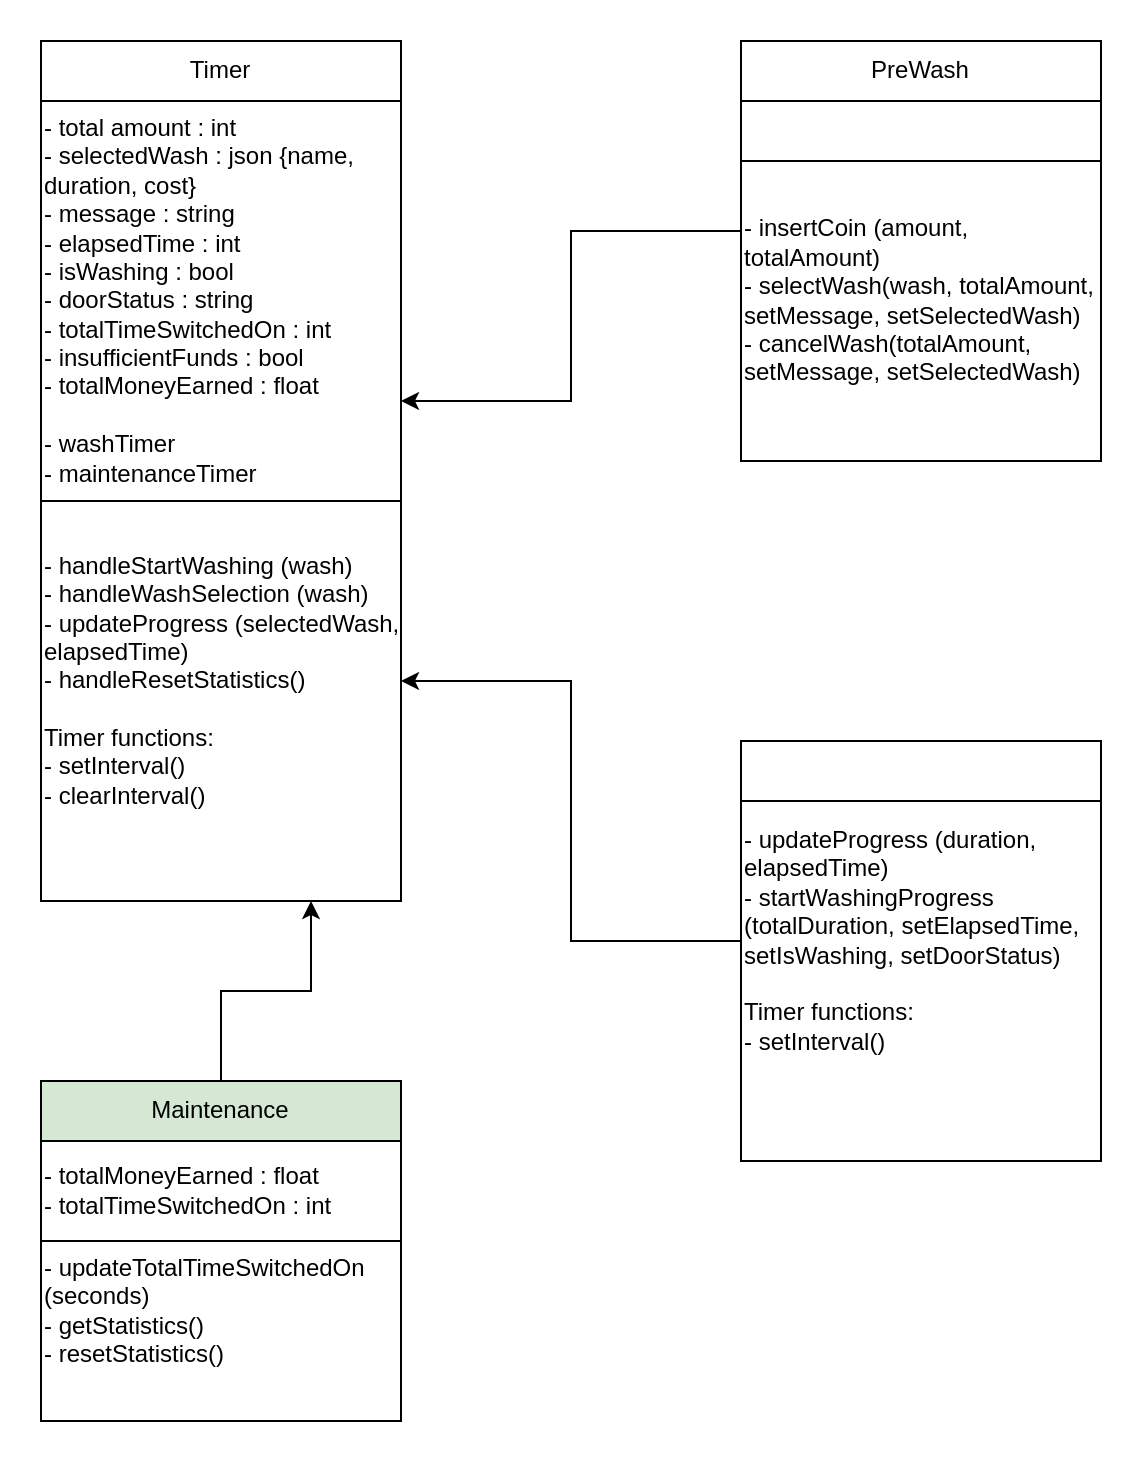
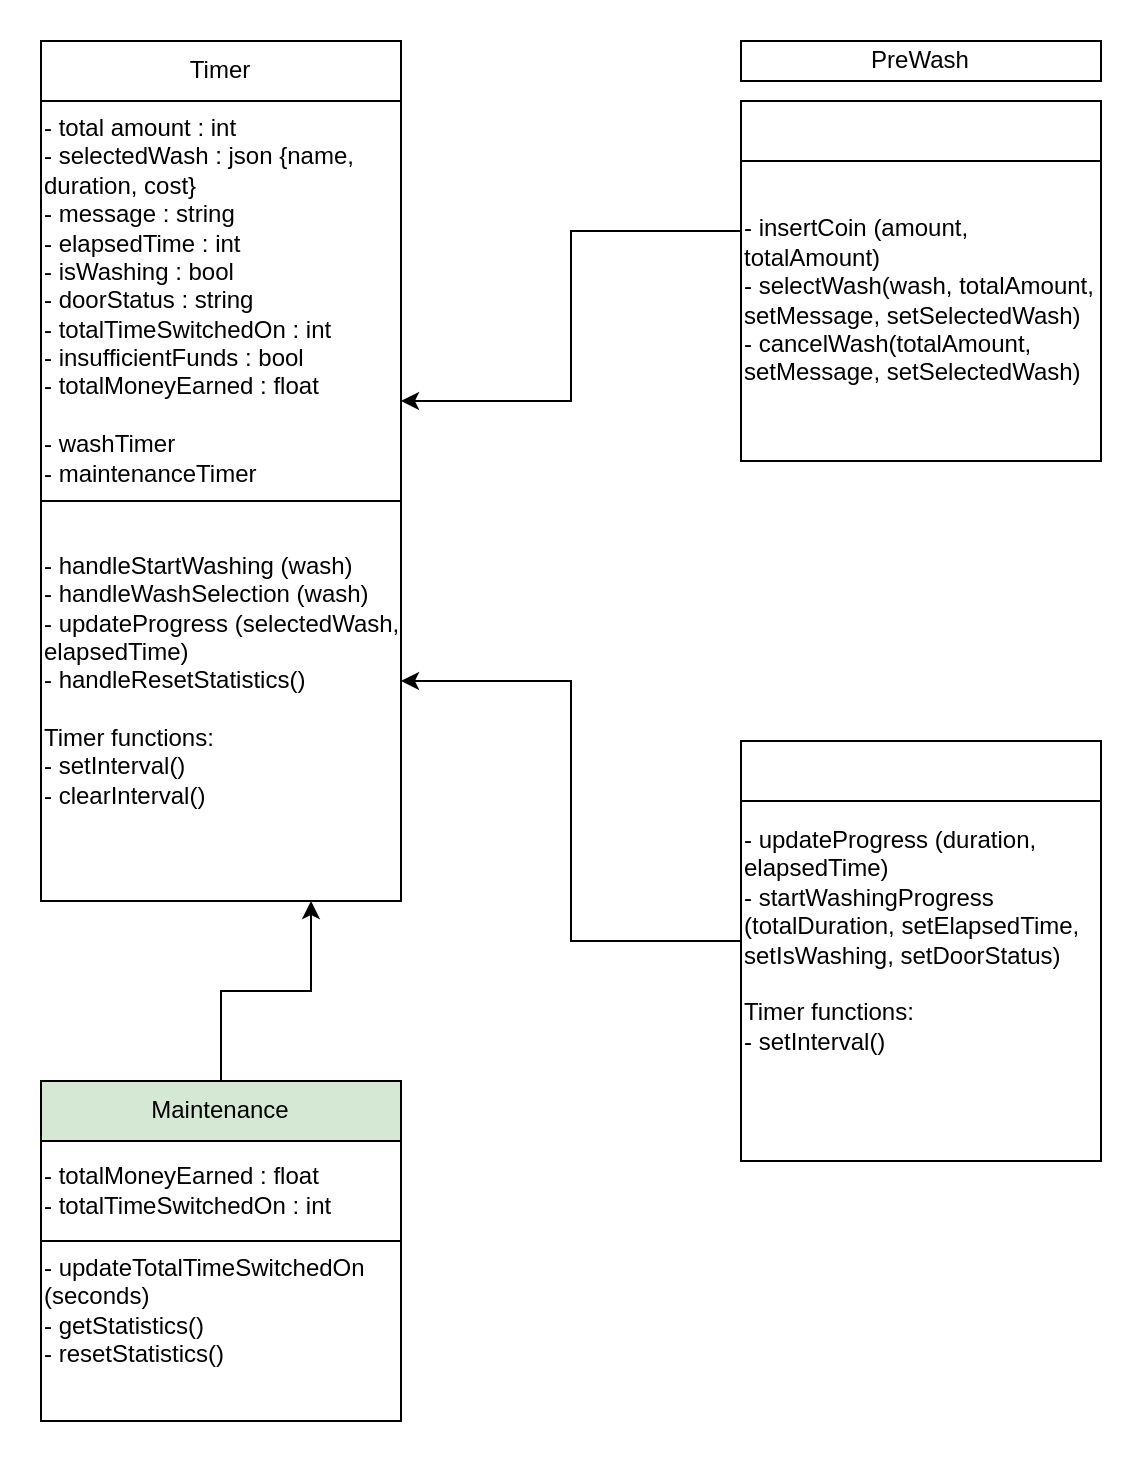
(921, 71) -> (921, 61)
